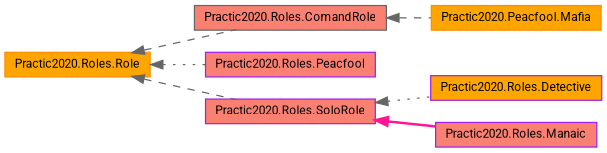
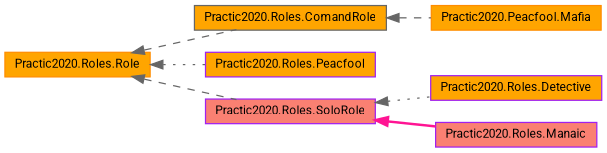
(290, 18) -> (290, 18)
(290, 65) -> (290, 65)
